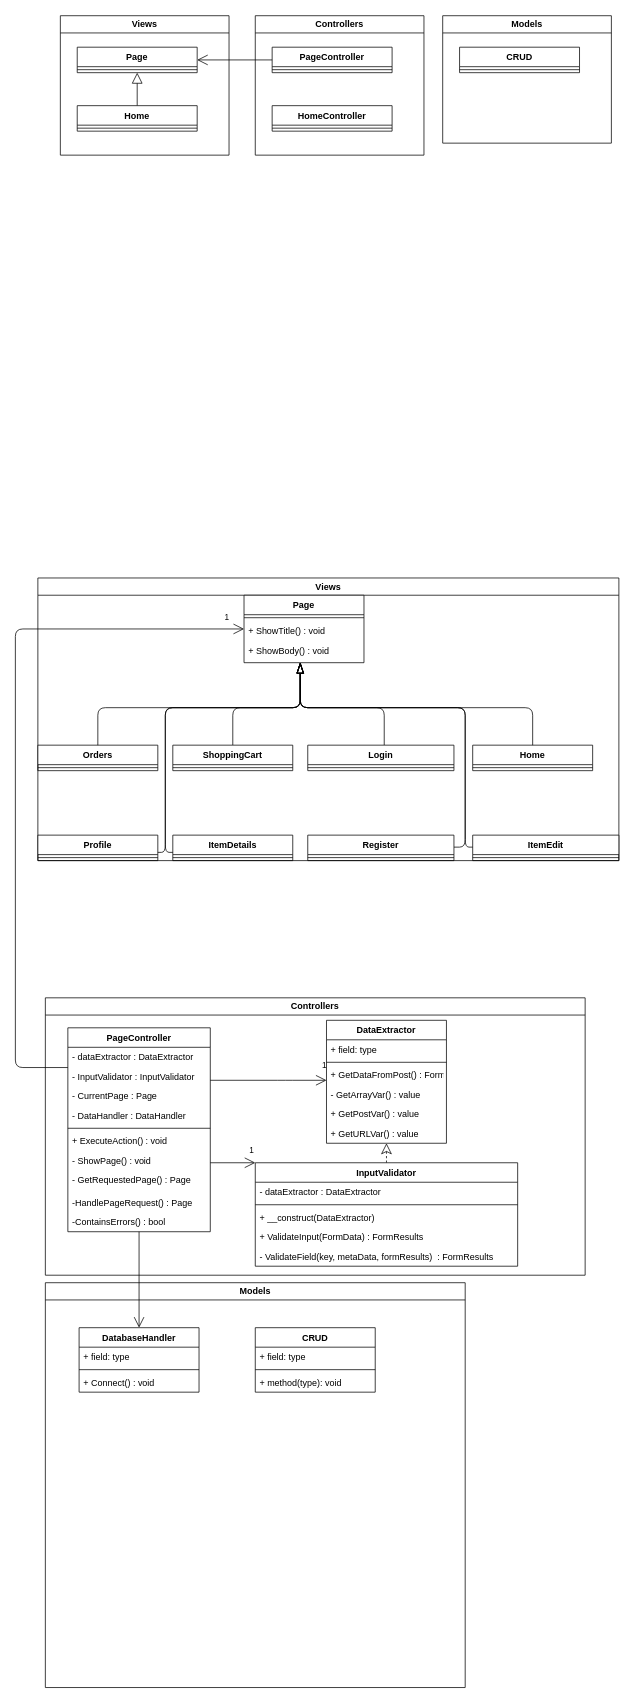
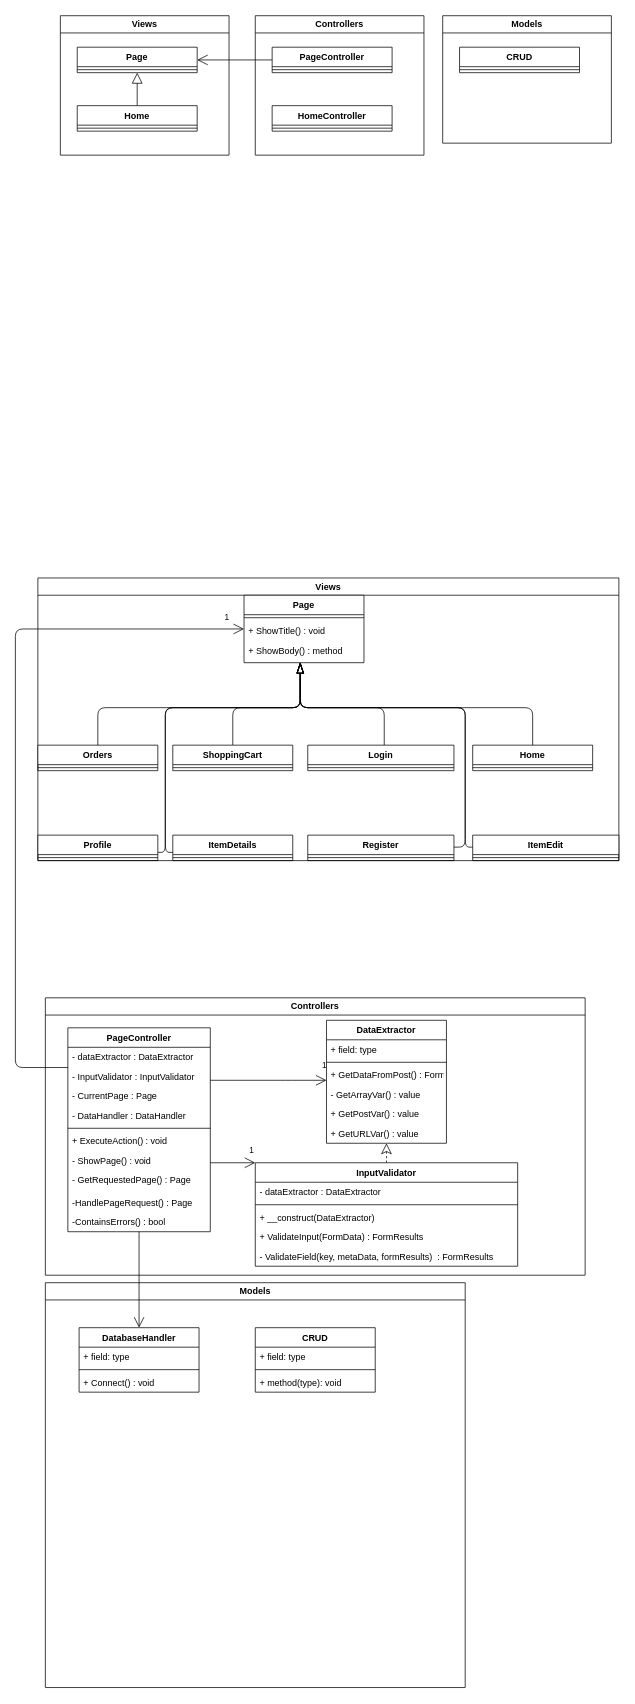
(291, 651) -> (297, 651)
